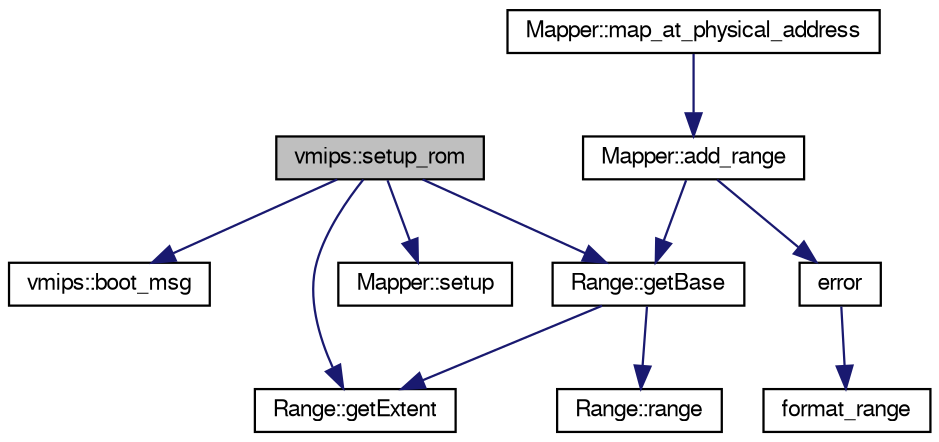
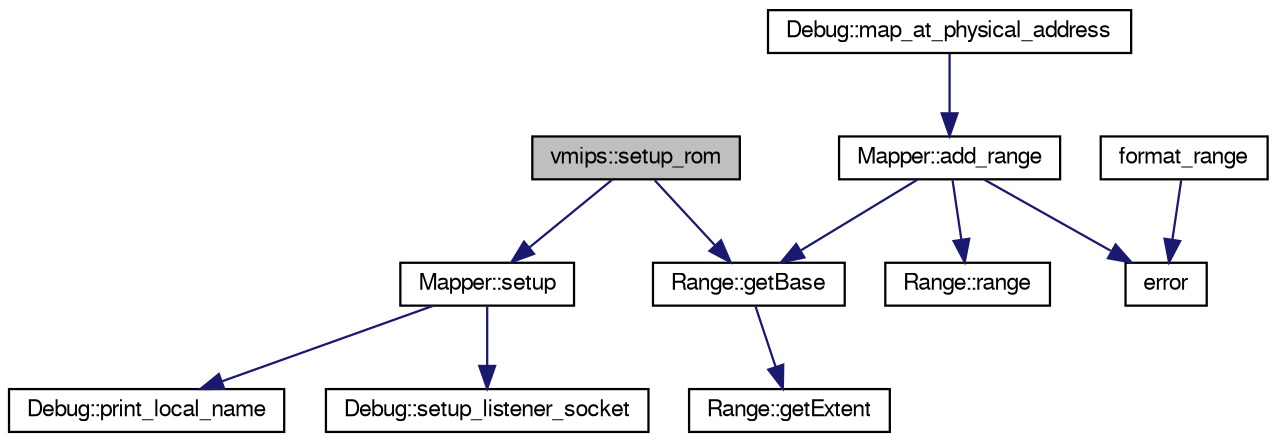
(694, 32) -> (950, 32)
(315, 269) -> none
(109, 284) -> none
(645, 336) -> (957, 210)
(843, 336) -> (1177, 210)
none -> (147, 411)
none -> (487, 411)
